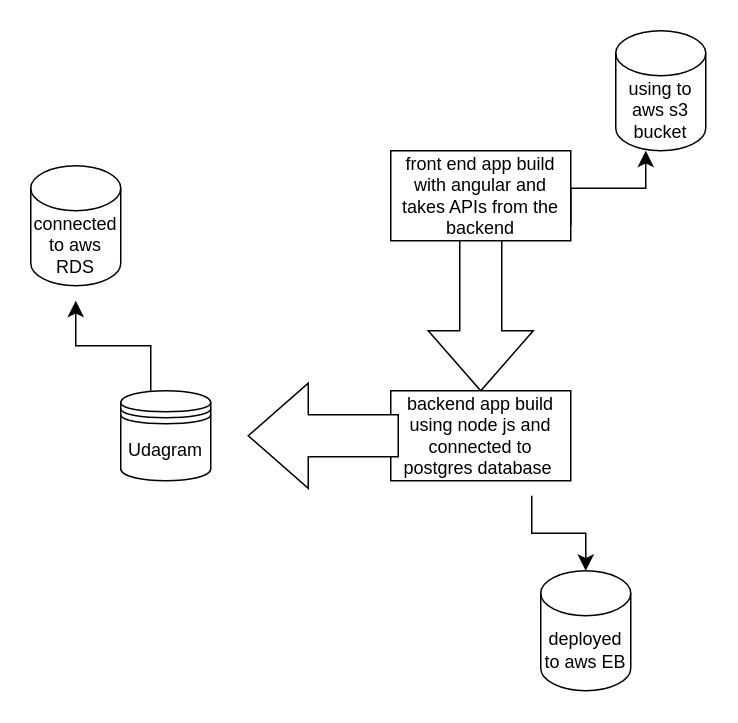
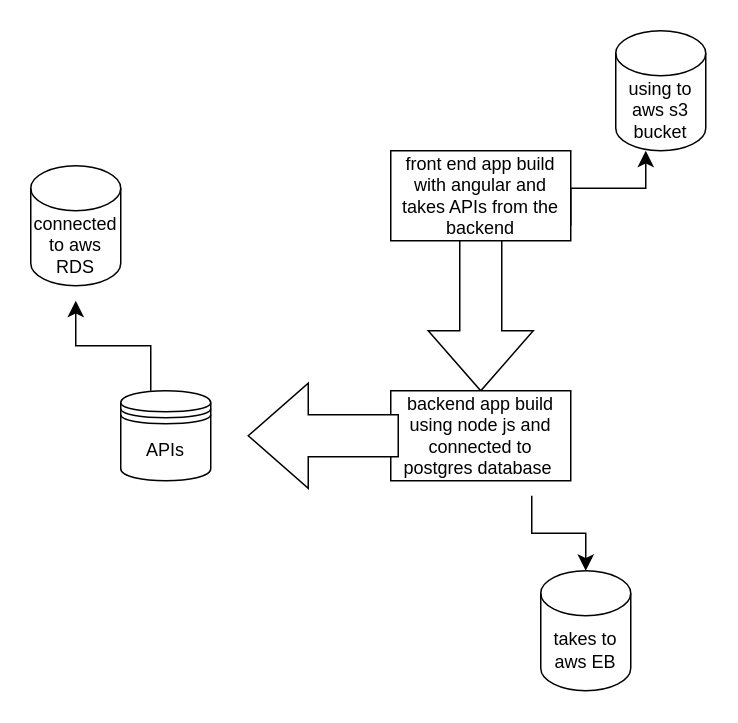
(166, 451) -> (166, 451)
(586, 650) -> (586, 650)
